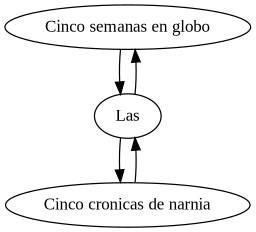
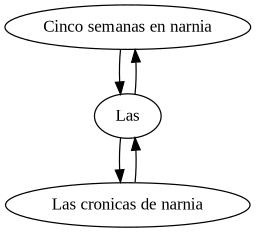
(128, 27) -> (128, 27)
(128, 205) -> (128, 205)
